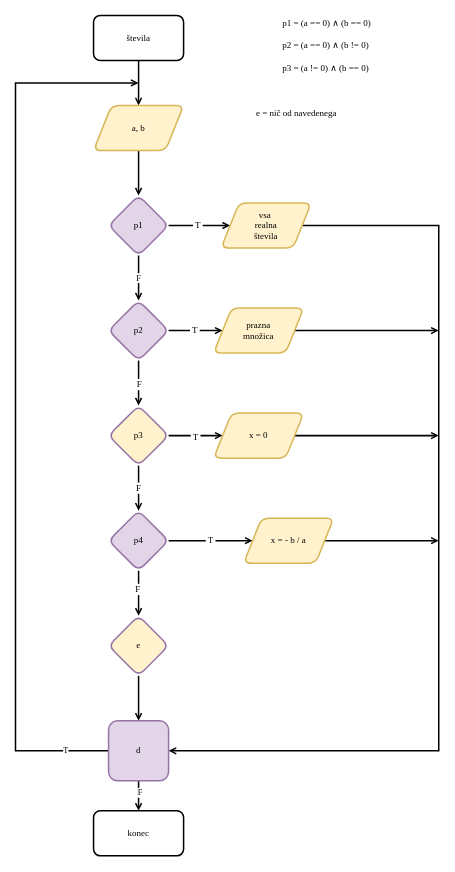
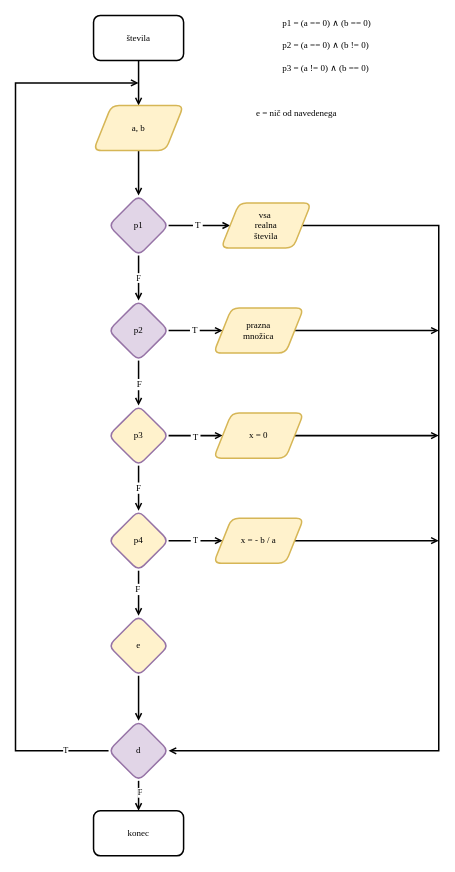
(138, 540) -> (138, 540)
(288, 540) -> (258, 540)
(138, 750) -> (138, 750)
